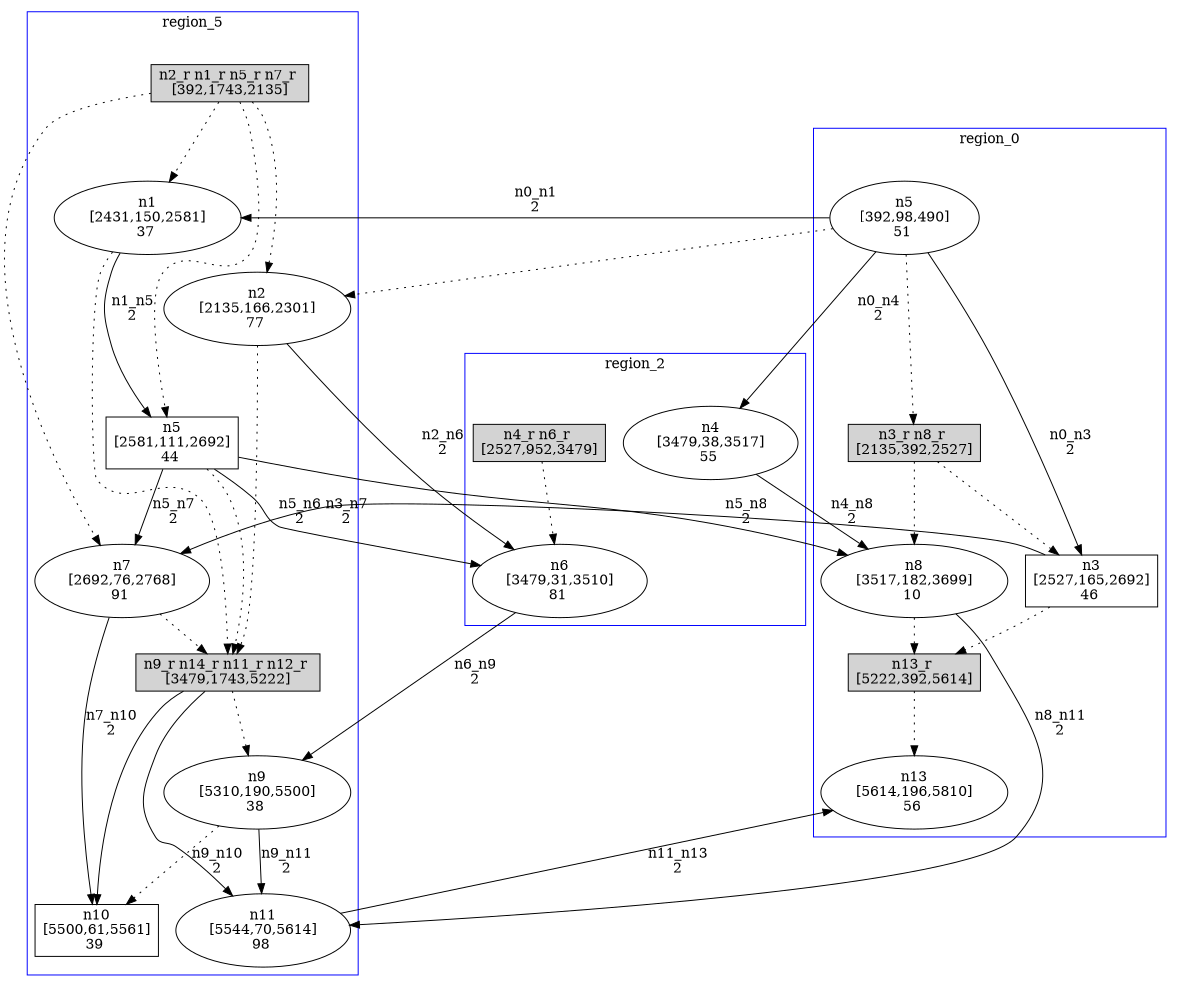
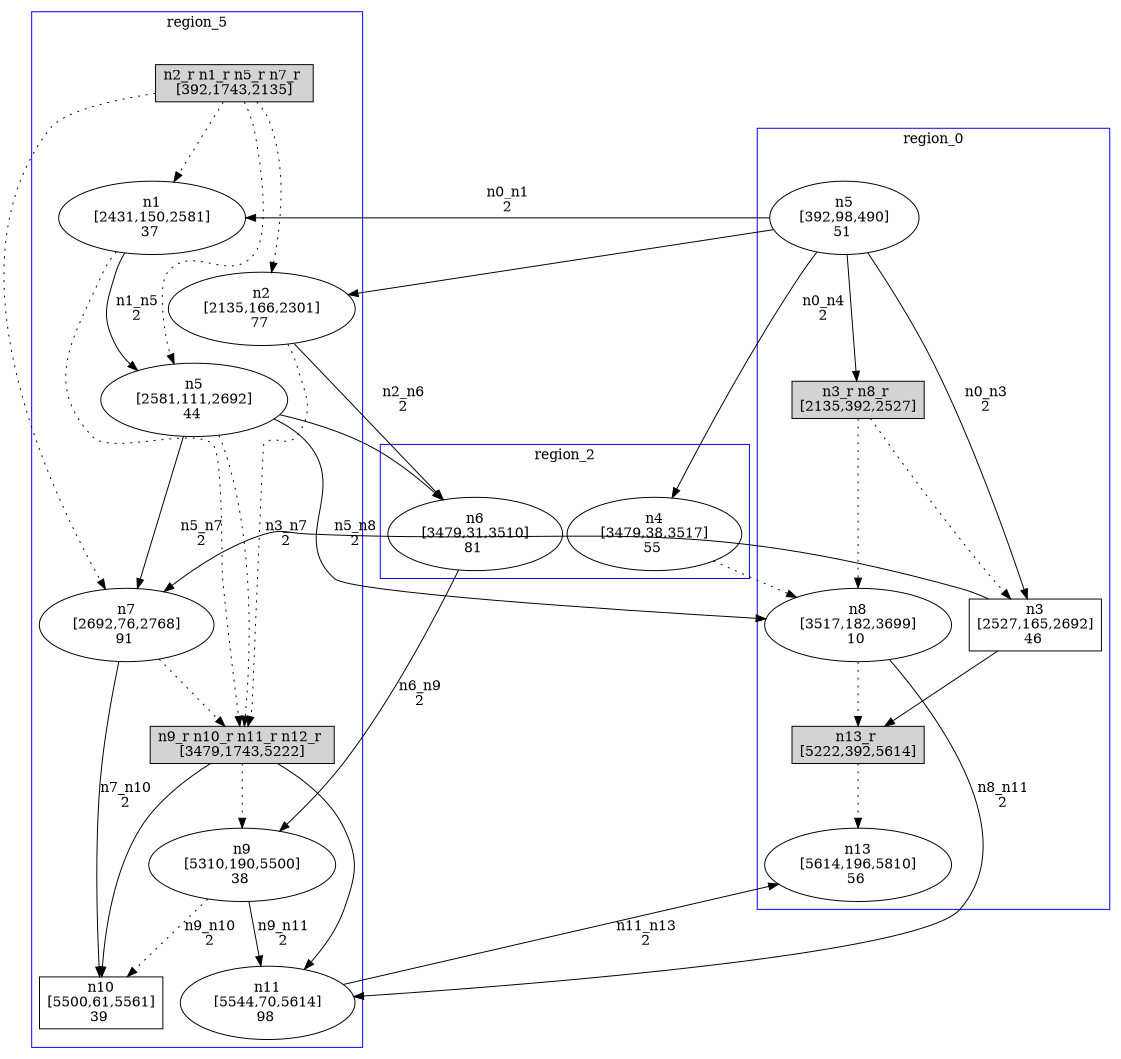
(594, 262) -> (566, 261)
(910, 334) -> (852, 313)
(172, 443) -> (194, 400)
(539, 443) -> none
(797, 502) -> (739, 572)
(1008, 630) -> (945, 686)
(228, 673) -> (242, 745)
